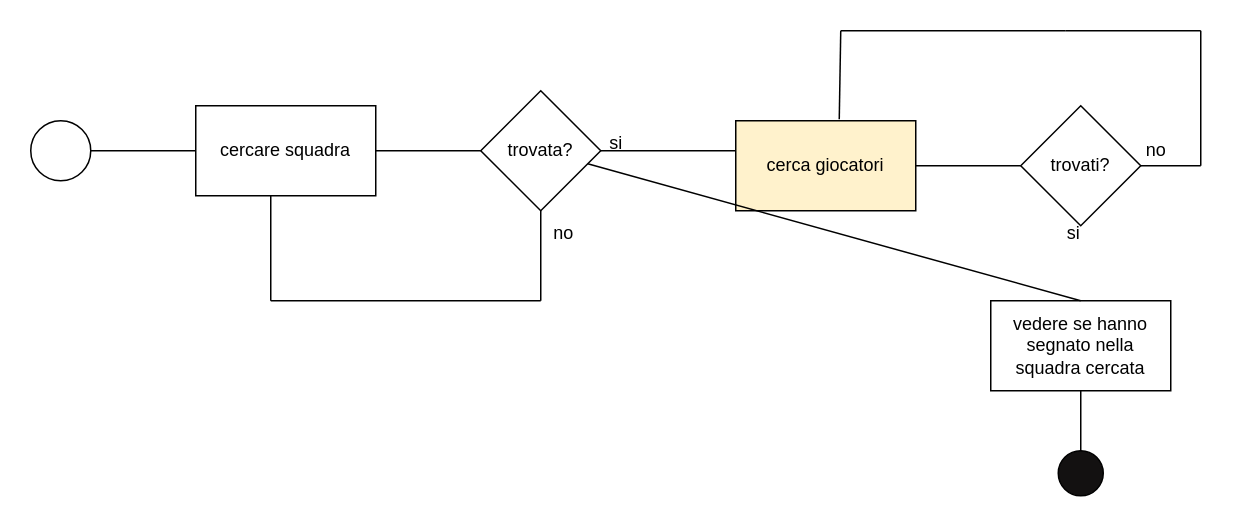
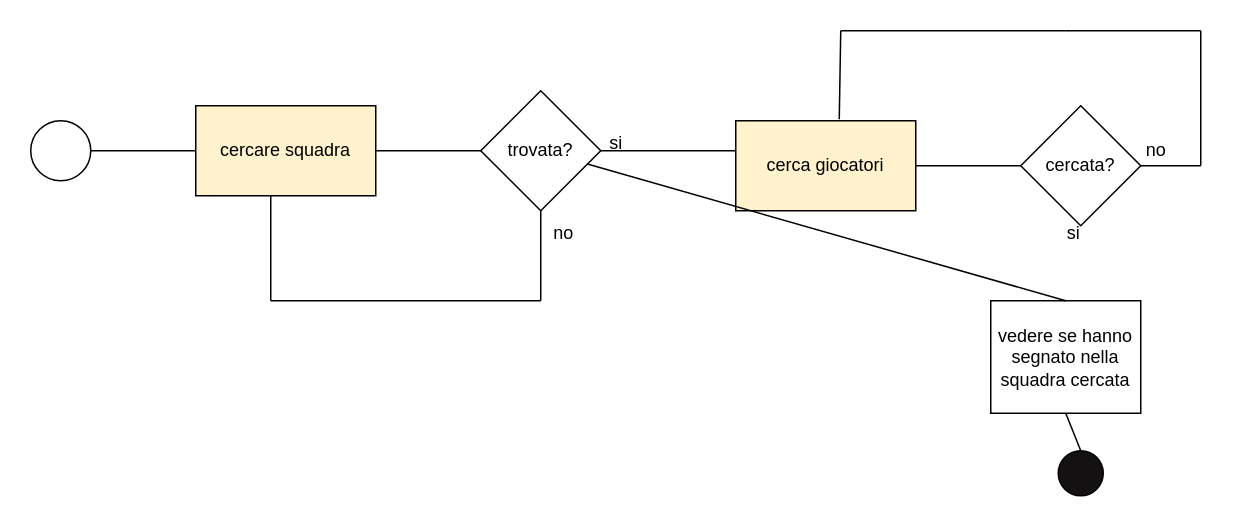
(286, 151) -> (286, 151)
(1081, 166) -> (1081, 166)
(1081, 346) -> (1066, 357)
